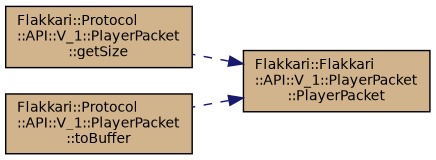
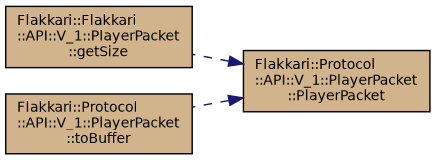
(99, 37) -> (99, 37)
(337, 81) -> (337, 81)
